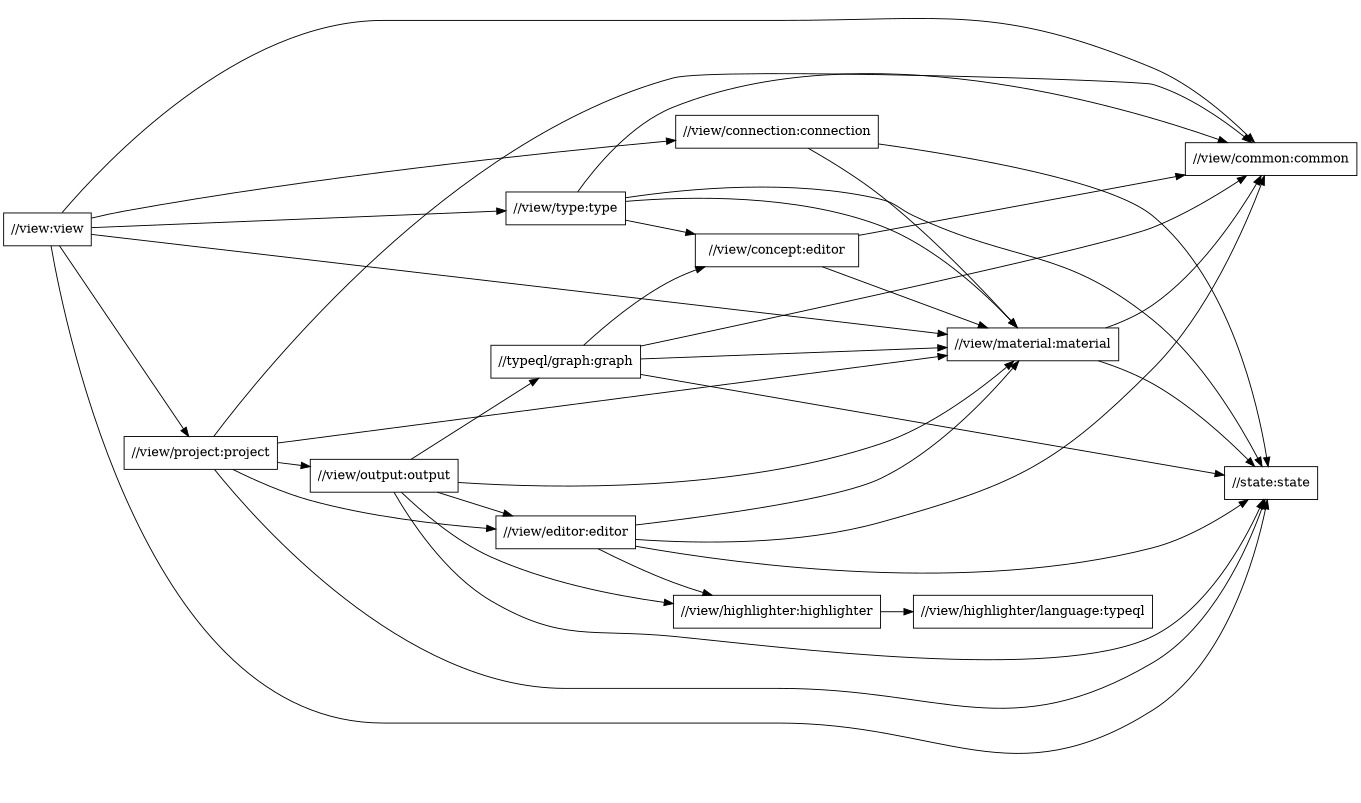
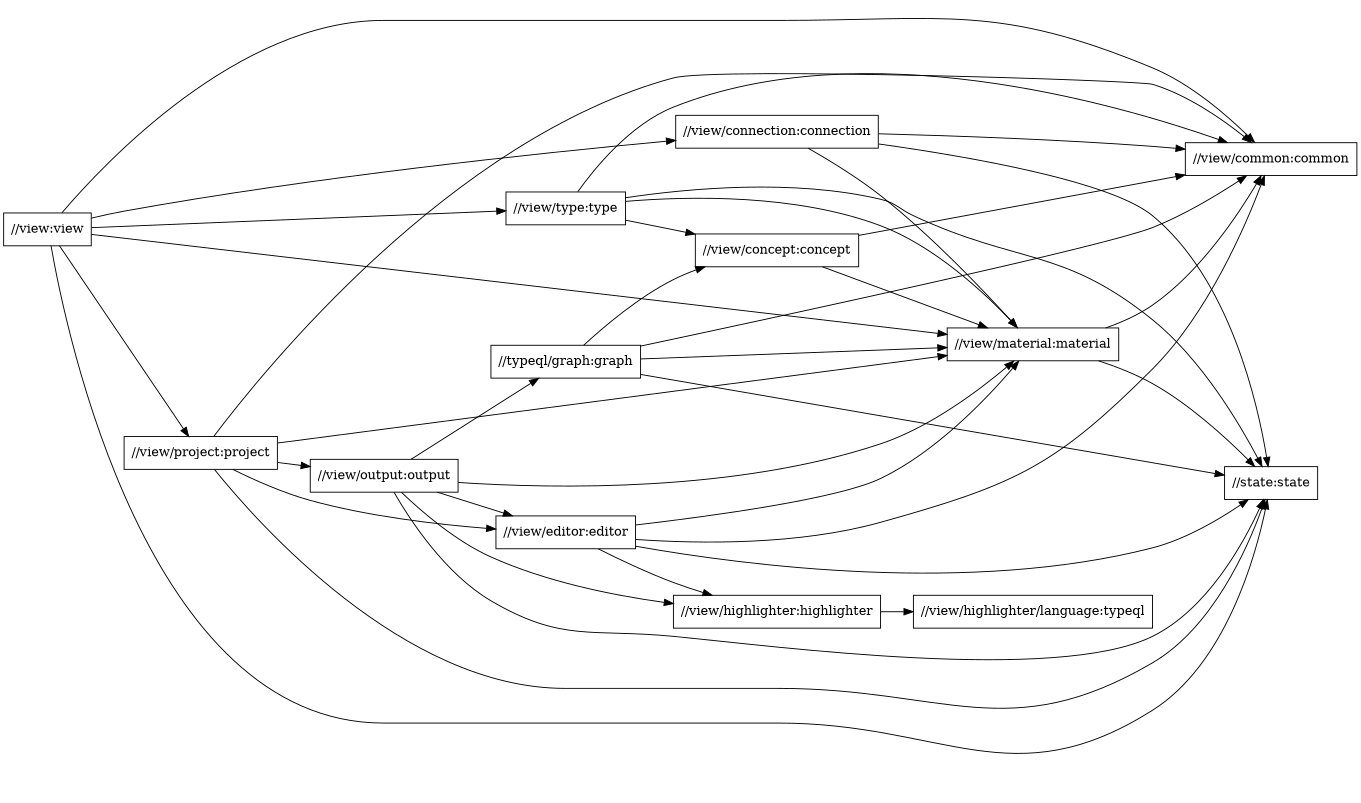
none -> (1027, 139)
(777, 250) -> (777, 250)
